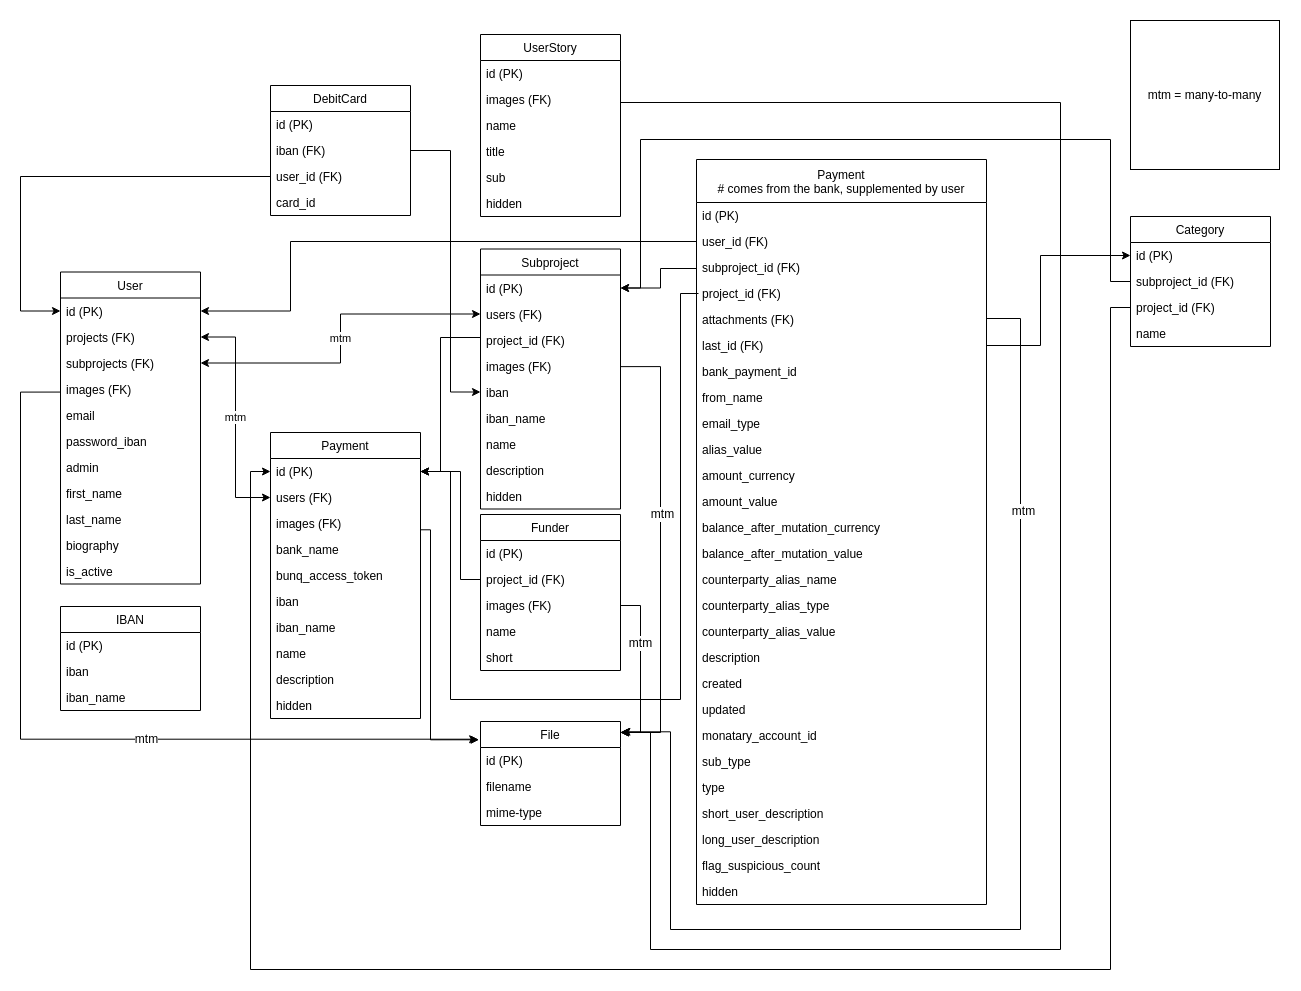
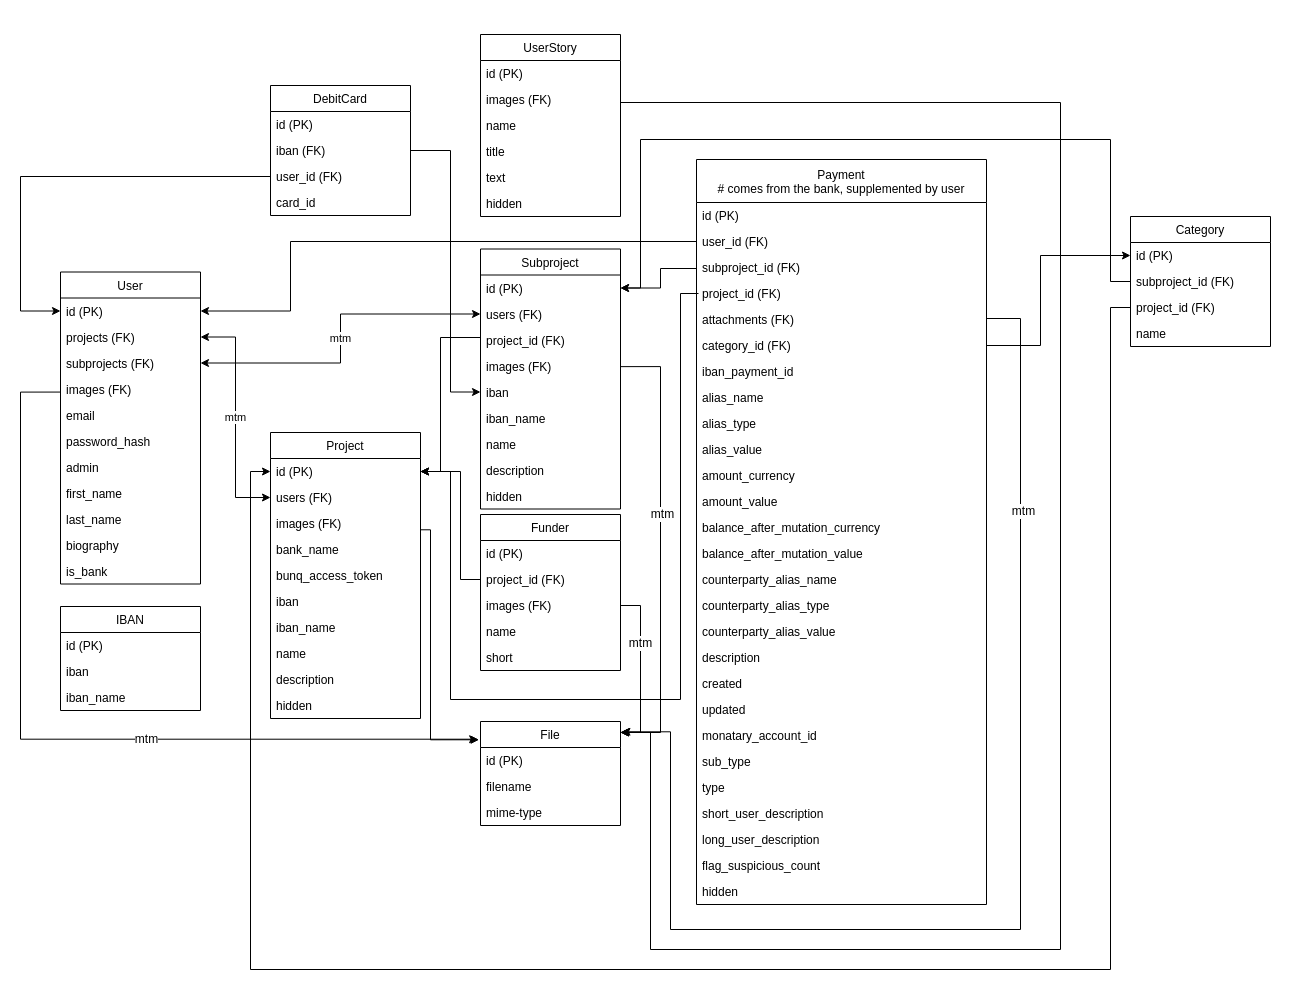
(1205, 95) -> none
(496, 178) -> (499, 178)
(738, 346) -> (753, 346)
(751, 372) -> (749, 372)
(732, 398) -> (732, 398)
(732, 424) -> (732, 424)
(108, 442) -> (110, 442)
(345, 446) -> (345, 446)
(93, 572) -> (88, 572)
